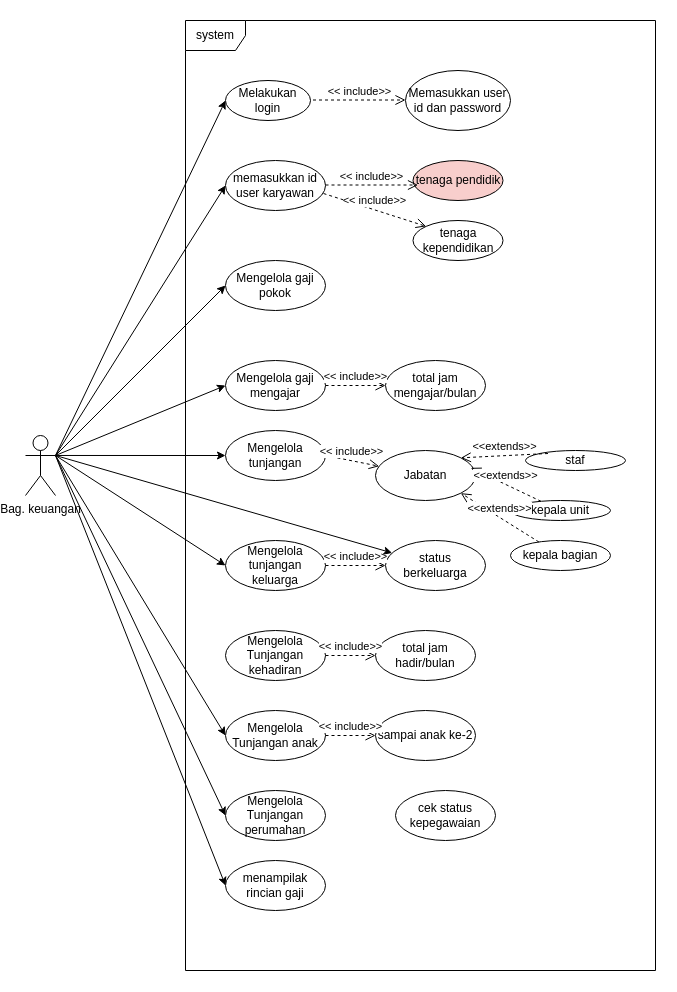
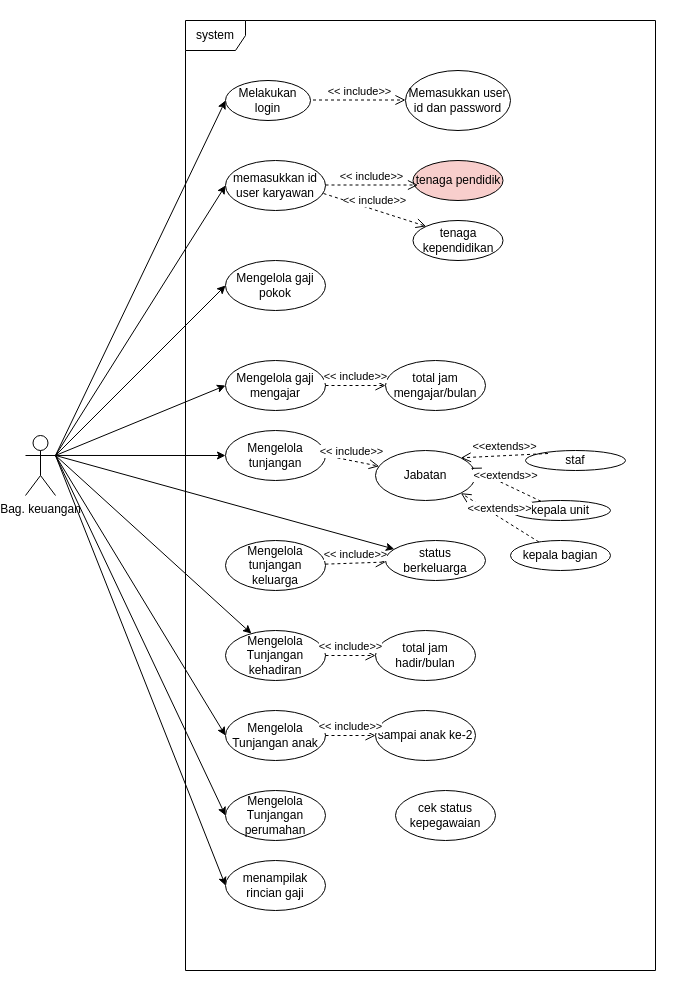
(140, 510) -> (153, 544)
(436, 566) -> (436, 561)
